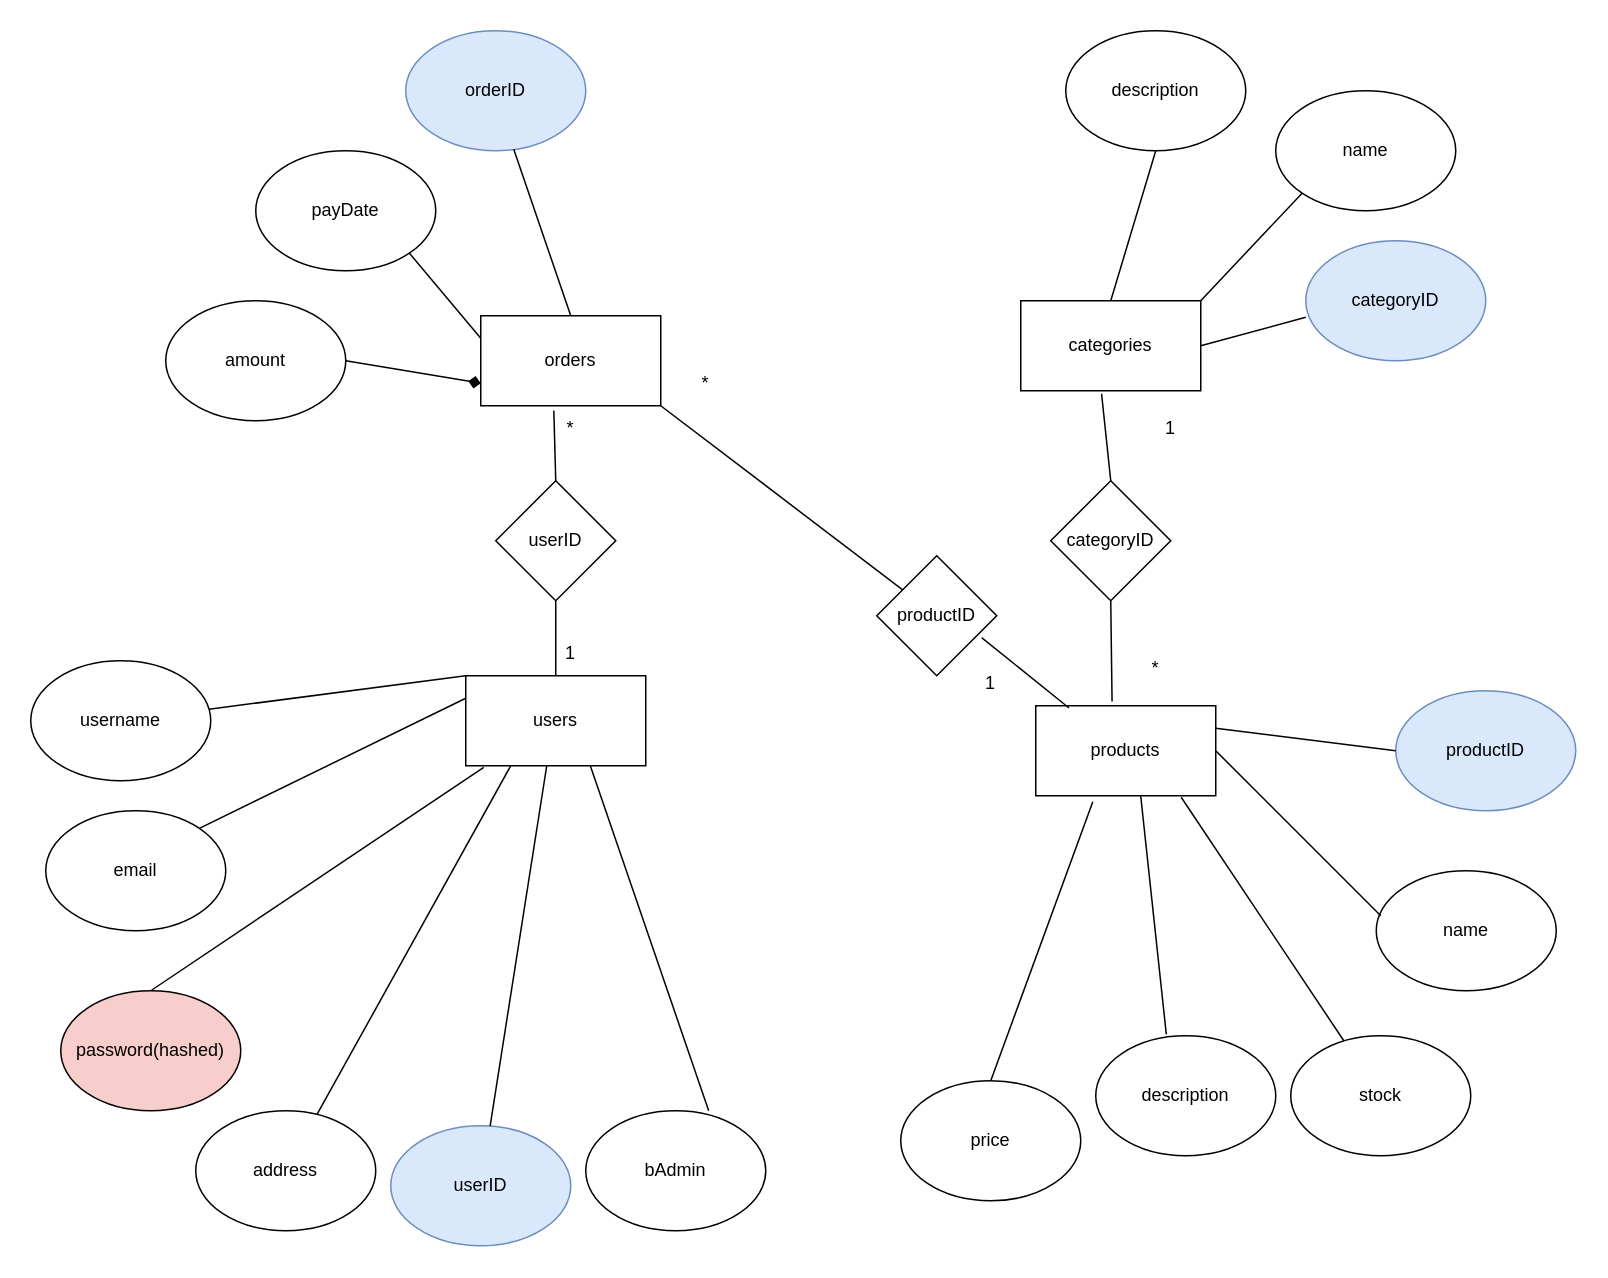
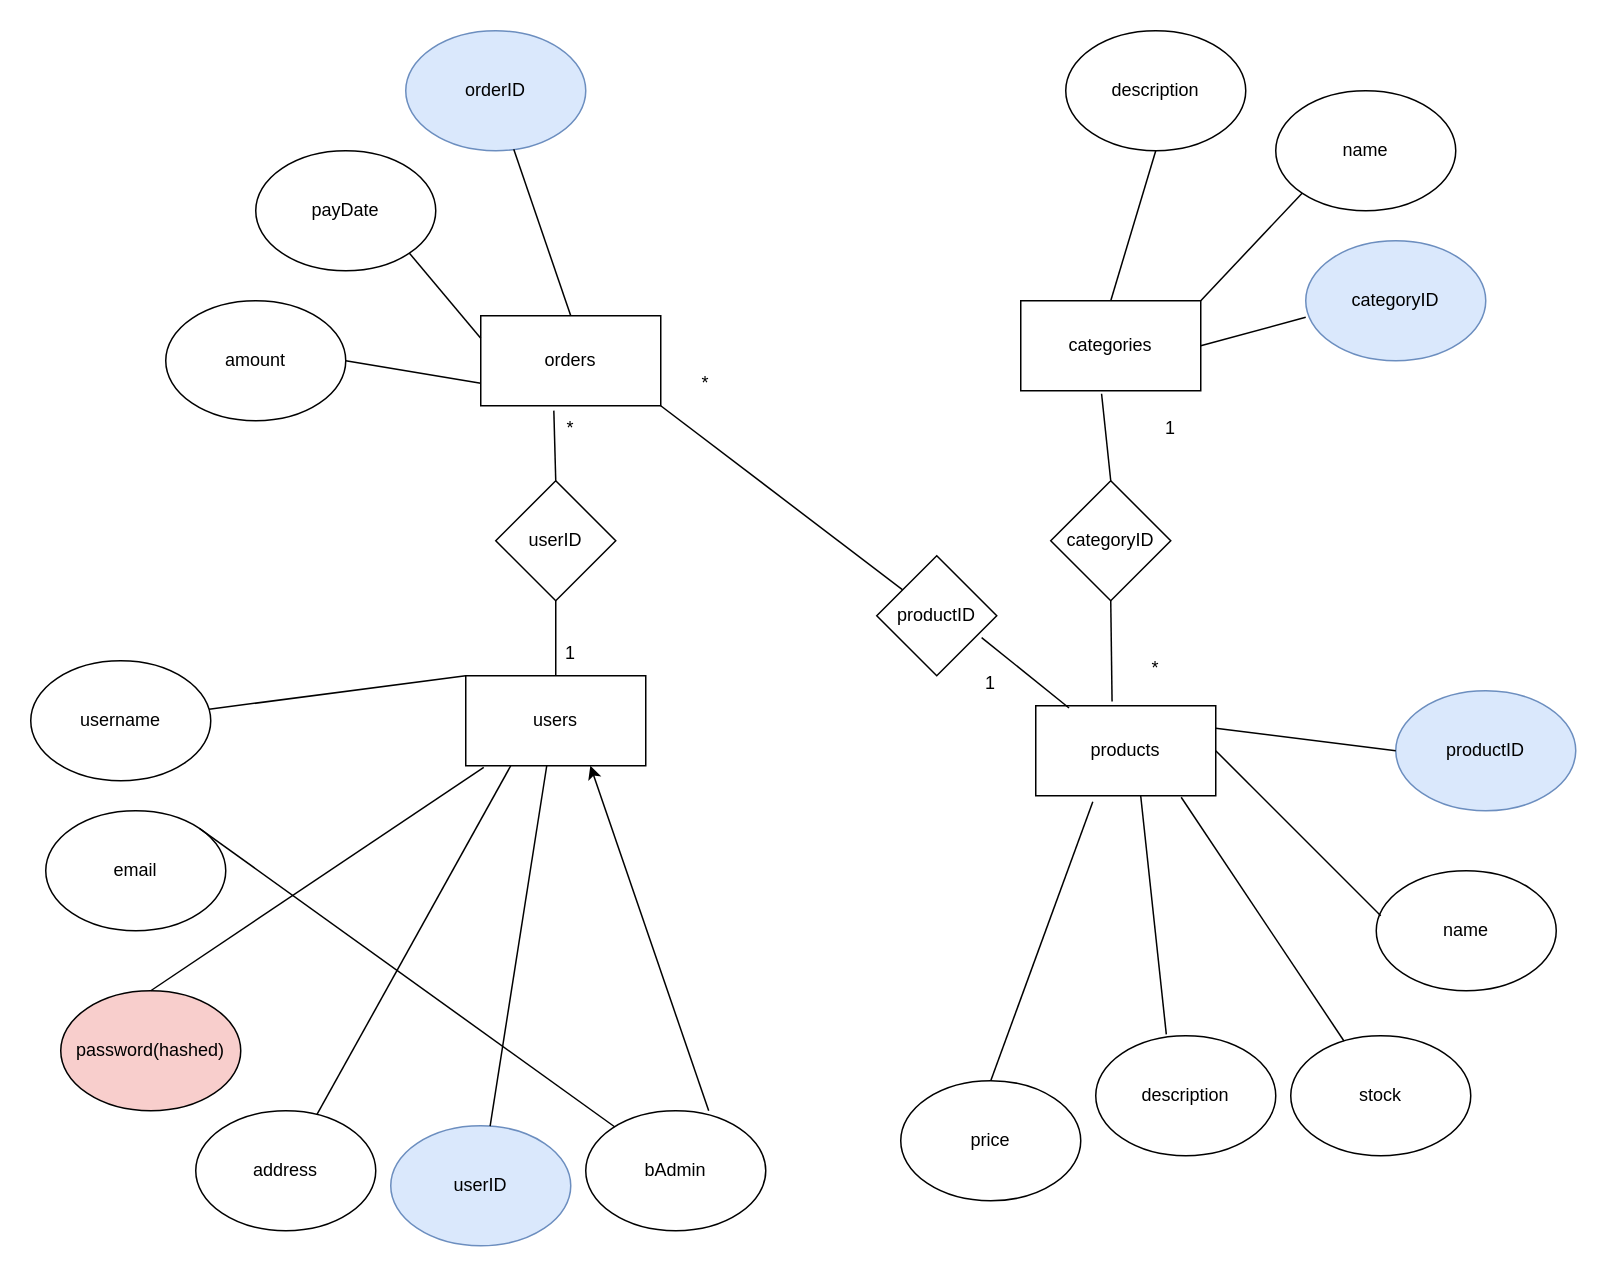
(468, 381) -> (473, 382)
(333, 763) -> (407, 977)
(592, 771) -> (594, 777)
